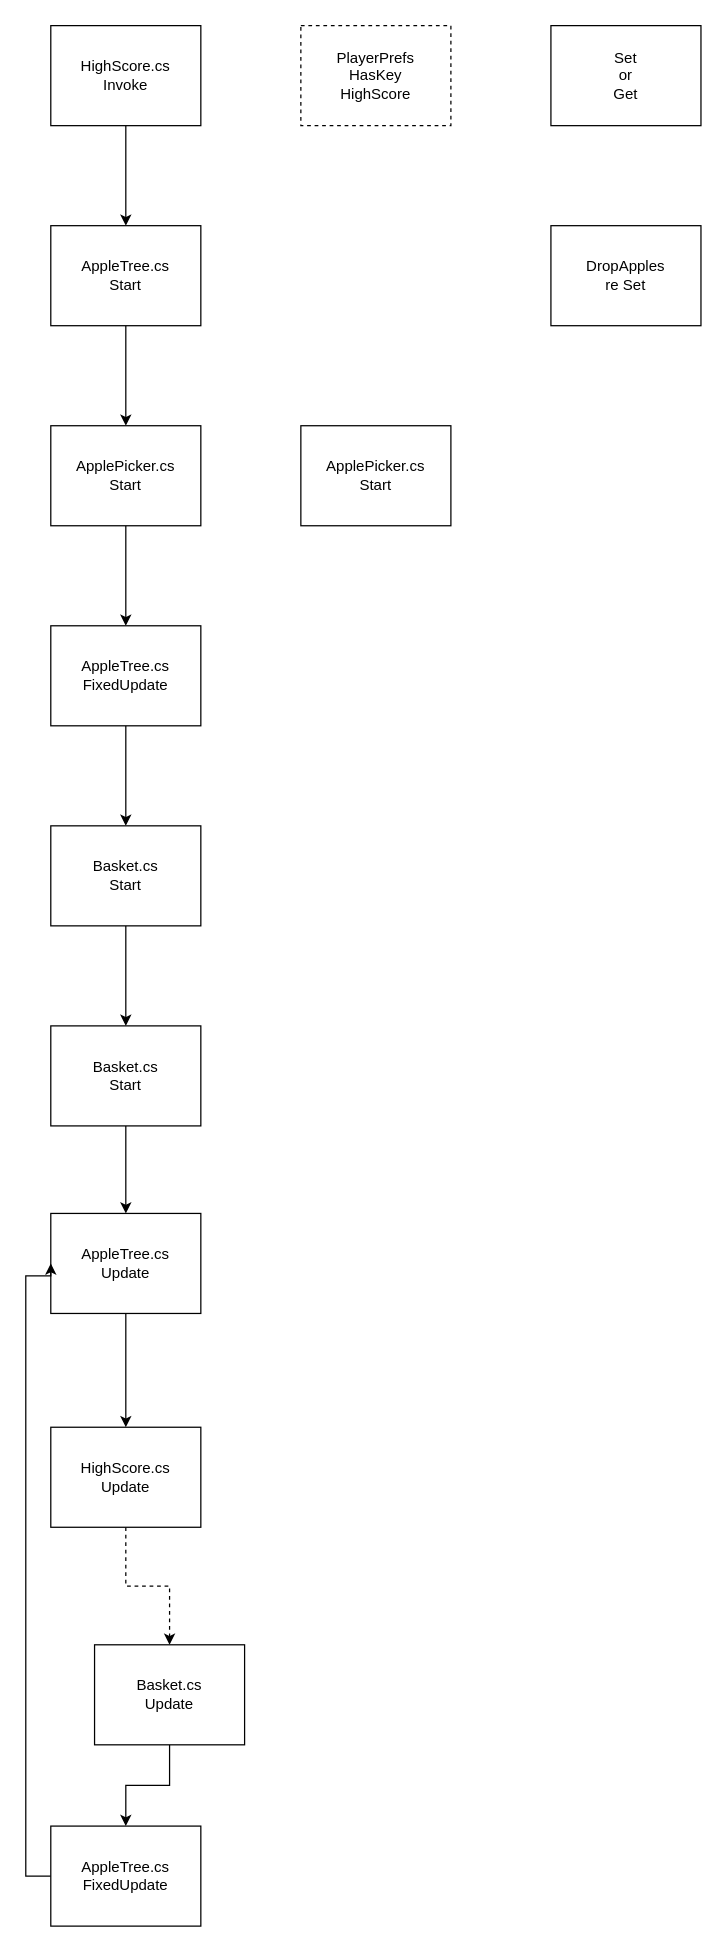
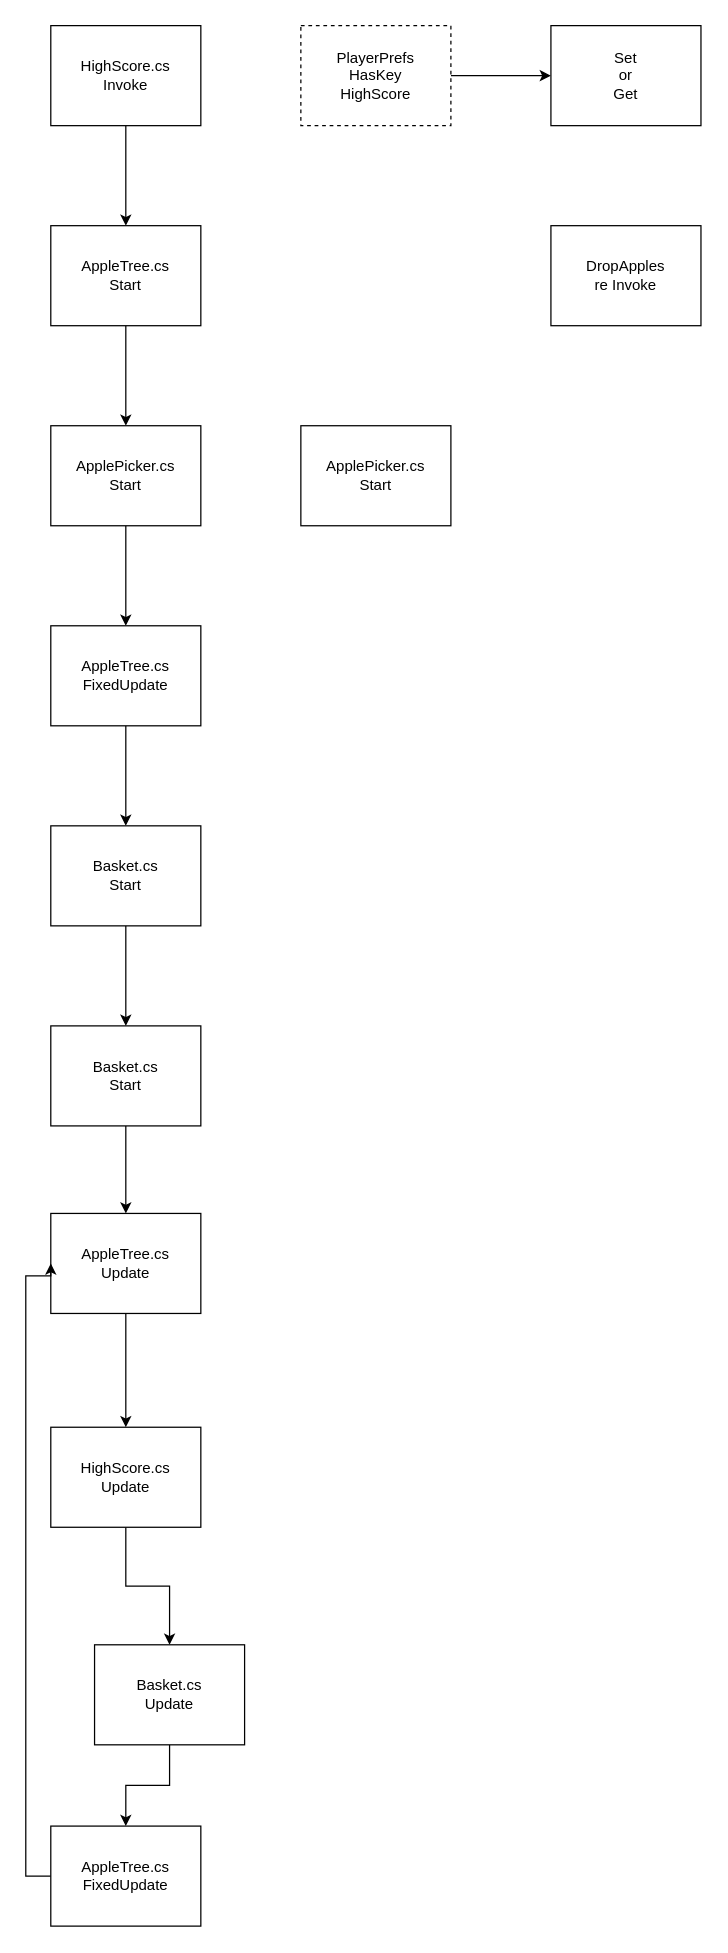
none -> (497, 76)
(626, 276) -> (626, 276)
(143, 1586) -> (143, 1586)
